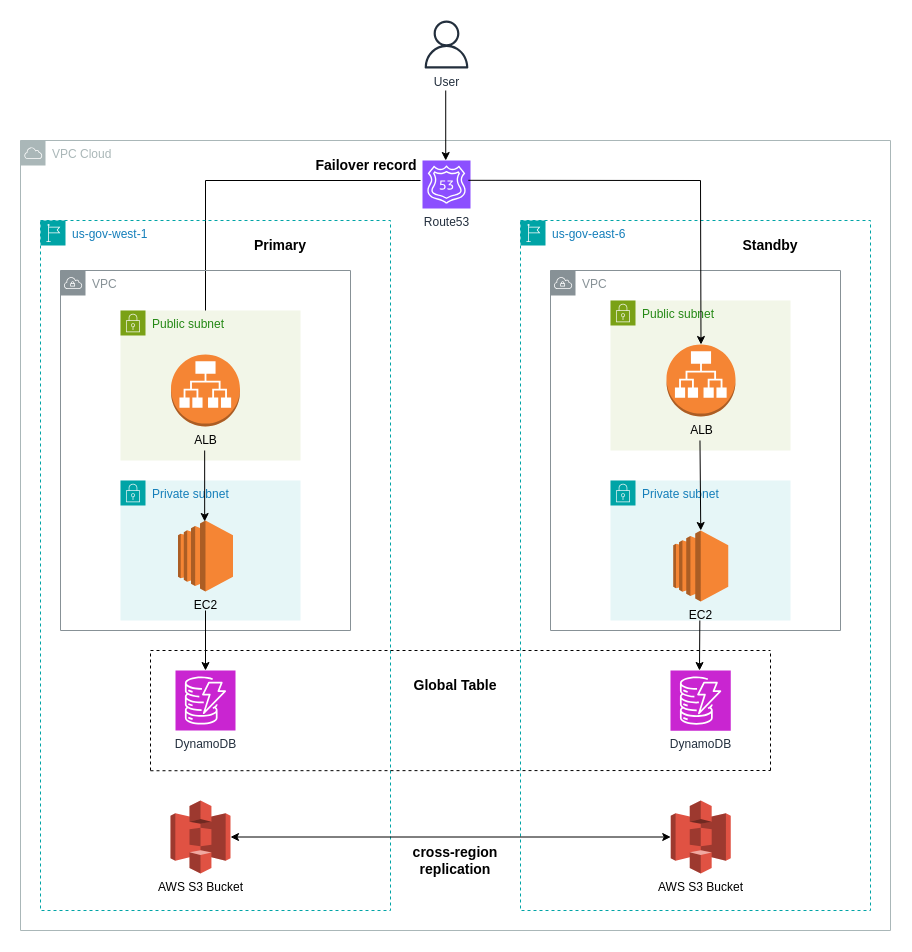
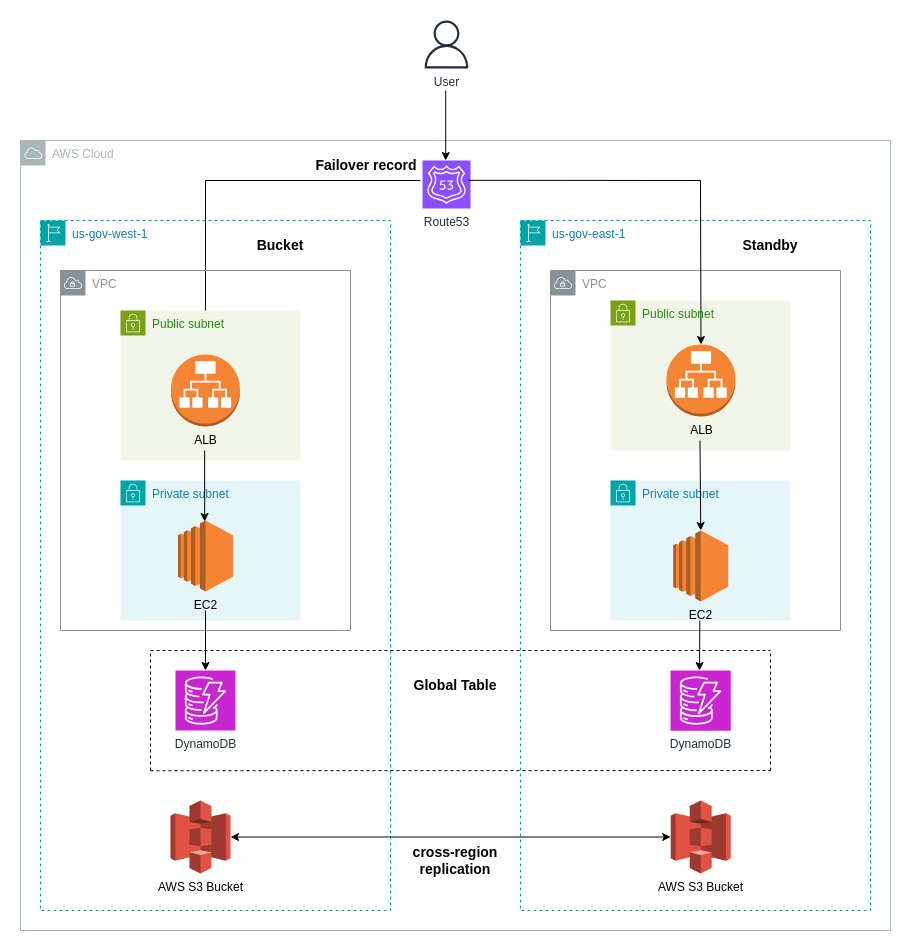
(80, 155) -> (80, 155)
(596, 235) -> (596, 235)
(281, 246) -> (281, 246)
